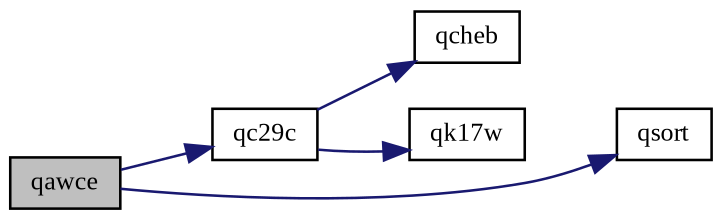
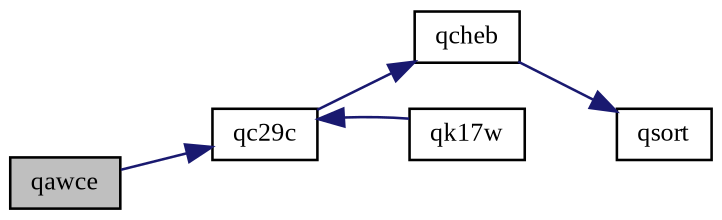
(351, 151) -> (377, 117)
(358, 198) -> (556, 81)
